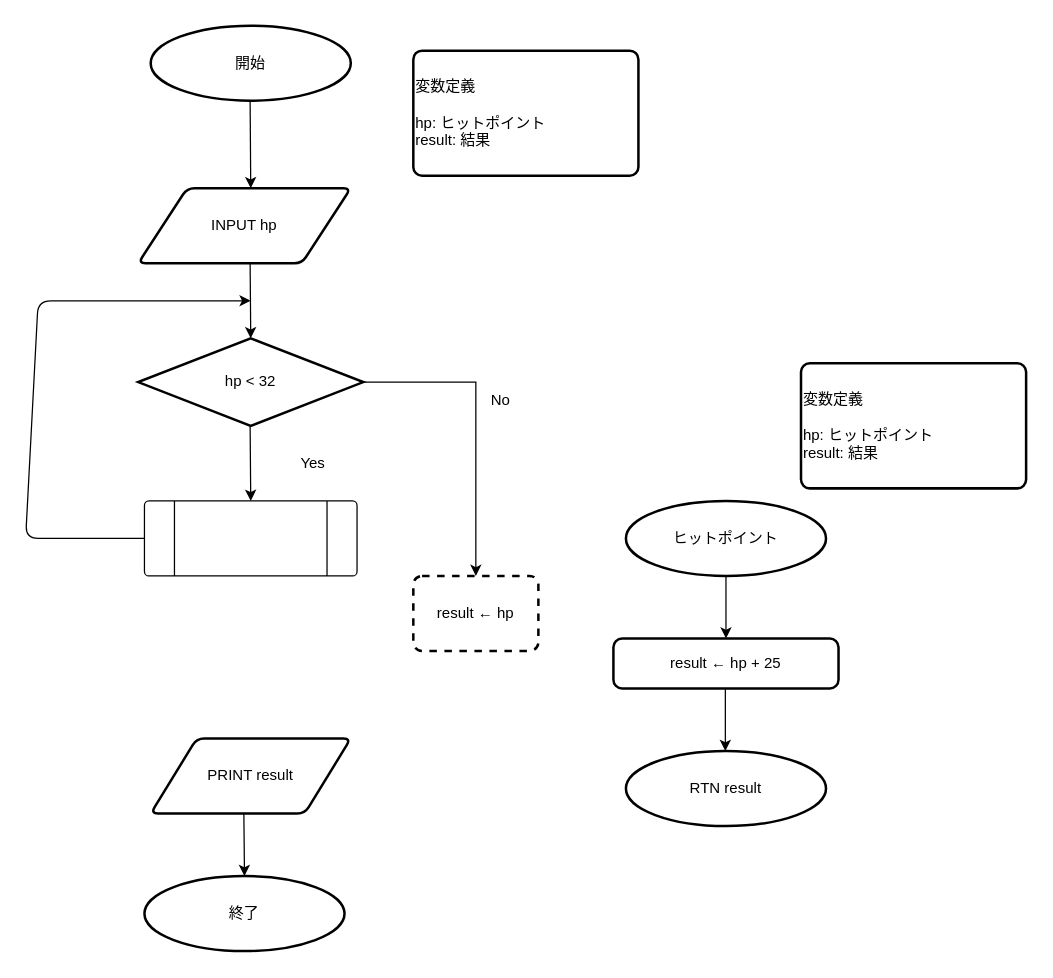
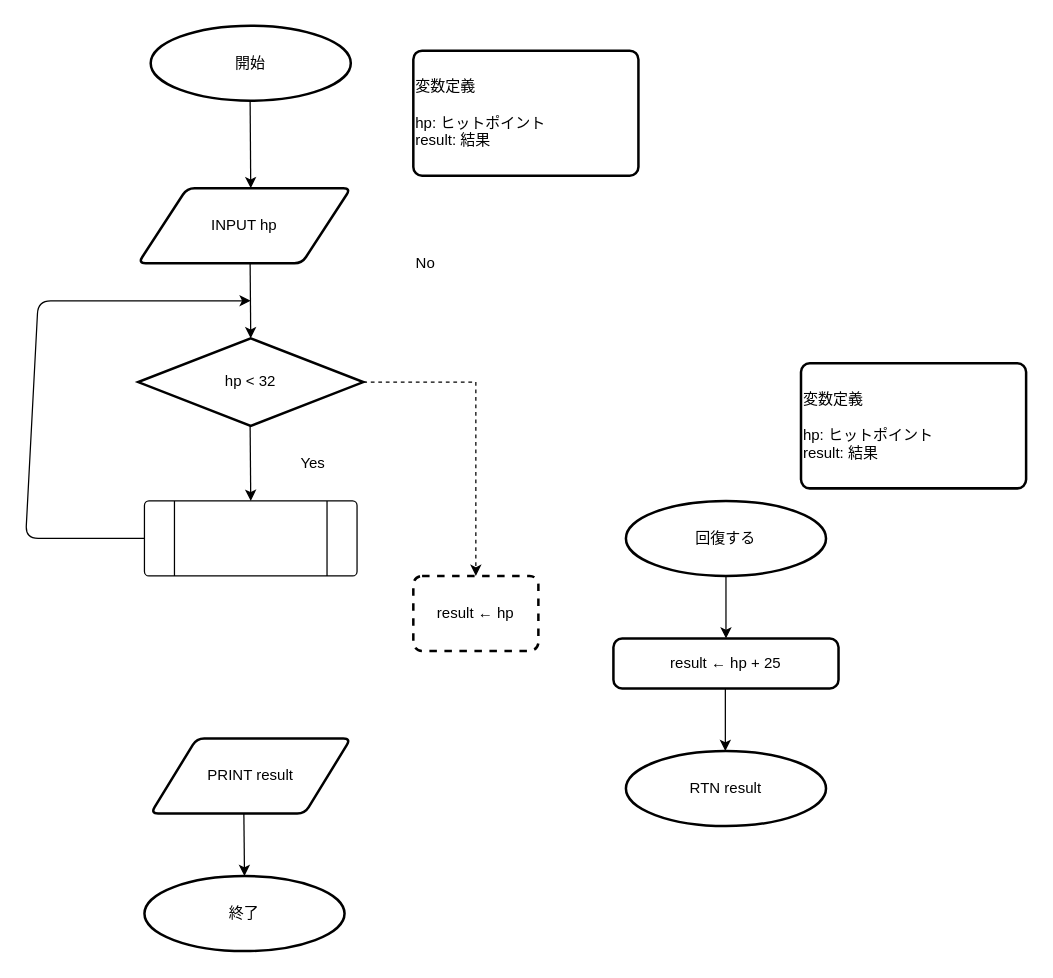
(501, 401) -> (426, 263)
(476, 419) -> (476, 419)
(726, 538) -> (726, 538)
